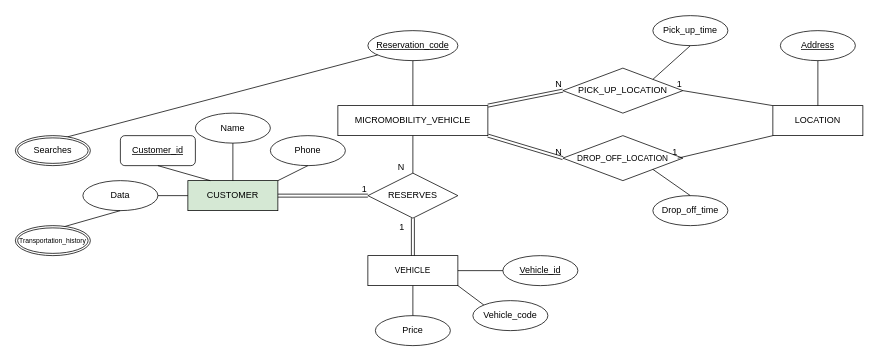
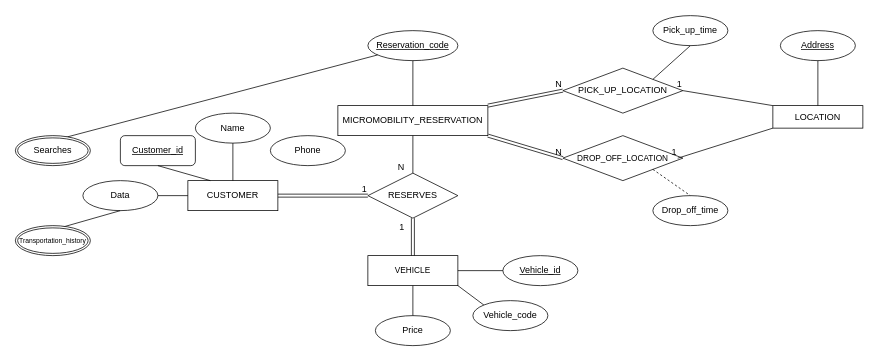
(413, 120) -> (413, 120)
(818, 120) -> (818, 117)
(292, 173) -> none
(671, 182) -> (671, 182)
(233, 195) -> (233, 195)
